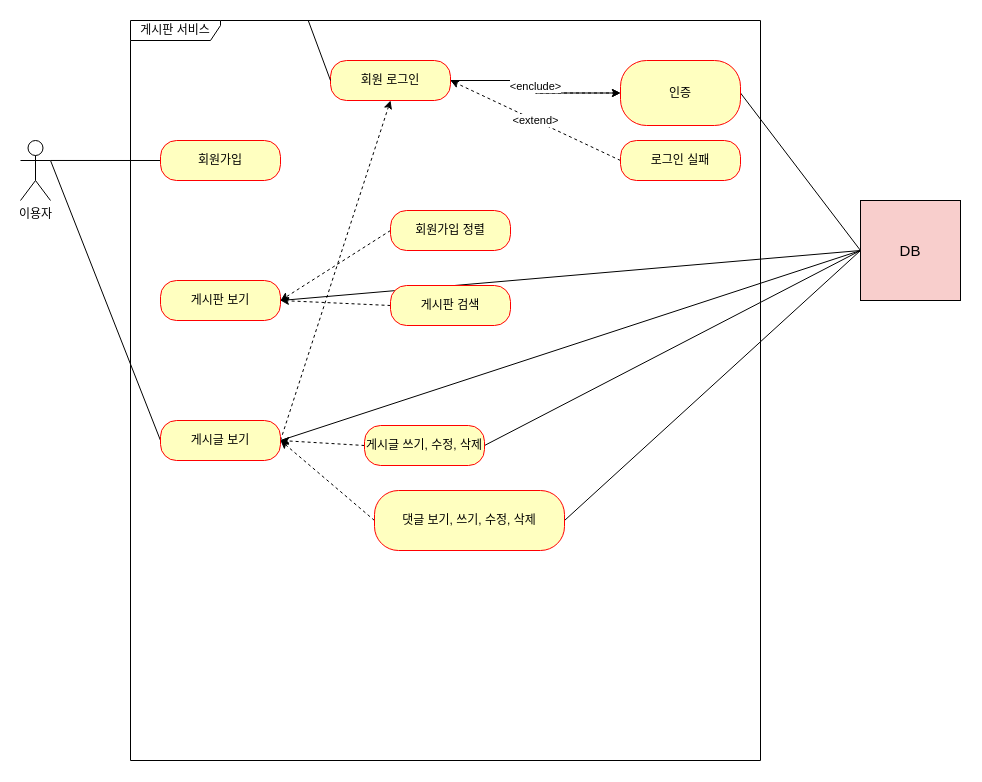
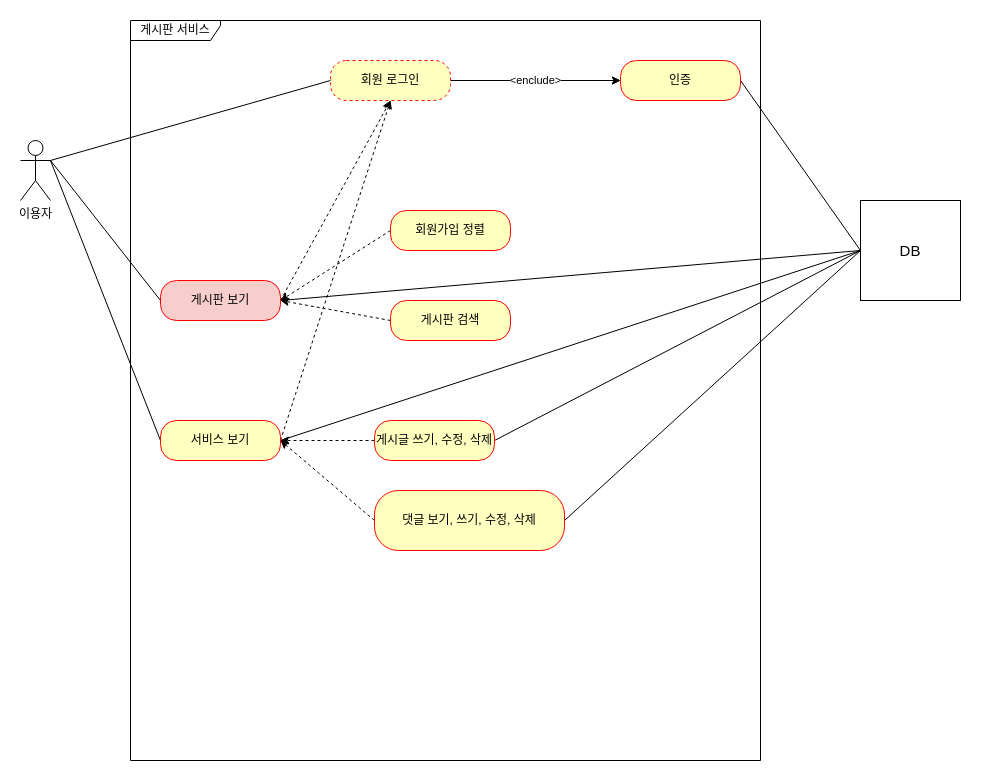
(320, 52) -> (195, 119)
(391, 81) -> (391, 81)
(681, 93) -> (681, 81)
(539, 122) -> none
(108, 160) -> none
(221, 161) -> none
(681, 161) -> none
none -> (334, 204)
none -> (107, 233)
(911, 251) -> (911, 251)
(221, 301) -> (221, 301)
(451, 306) -> (451, 321)
(221, 441) -> (221, 441)
(425, 446) -> (435, 441)
